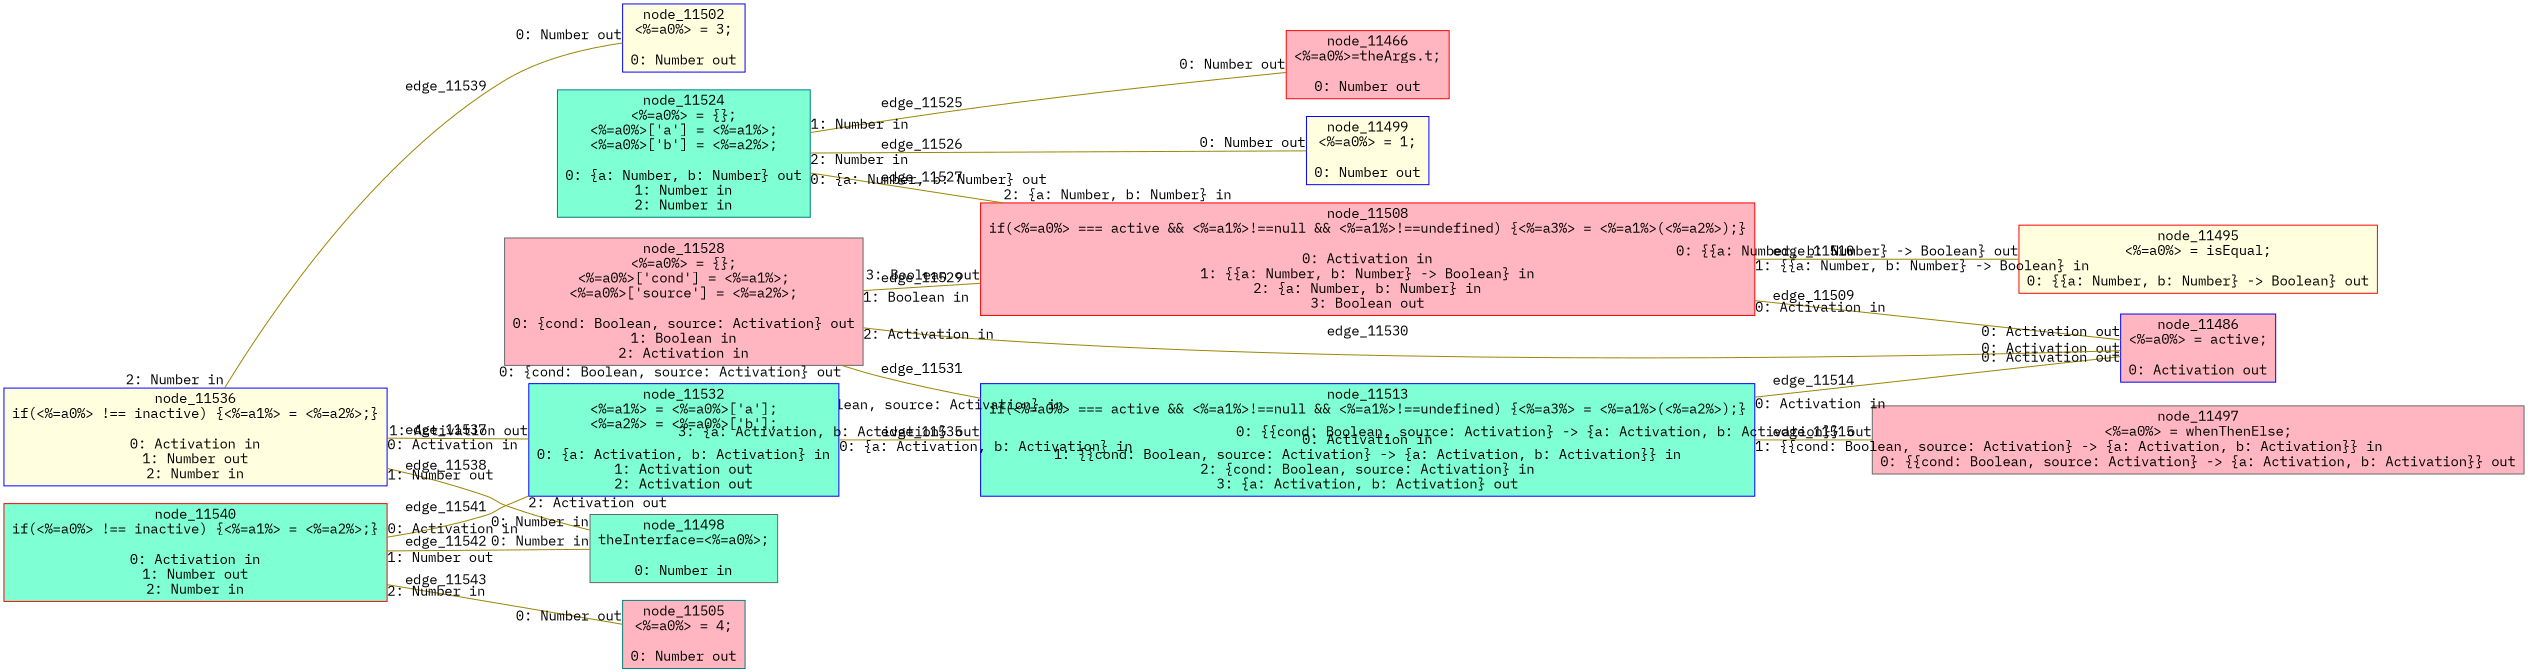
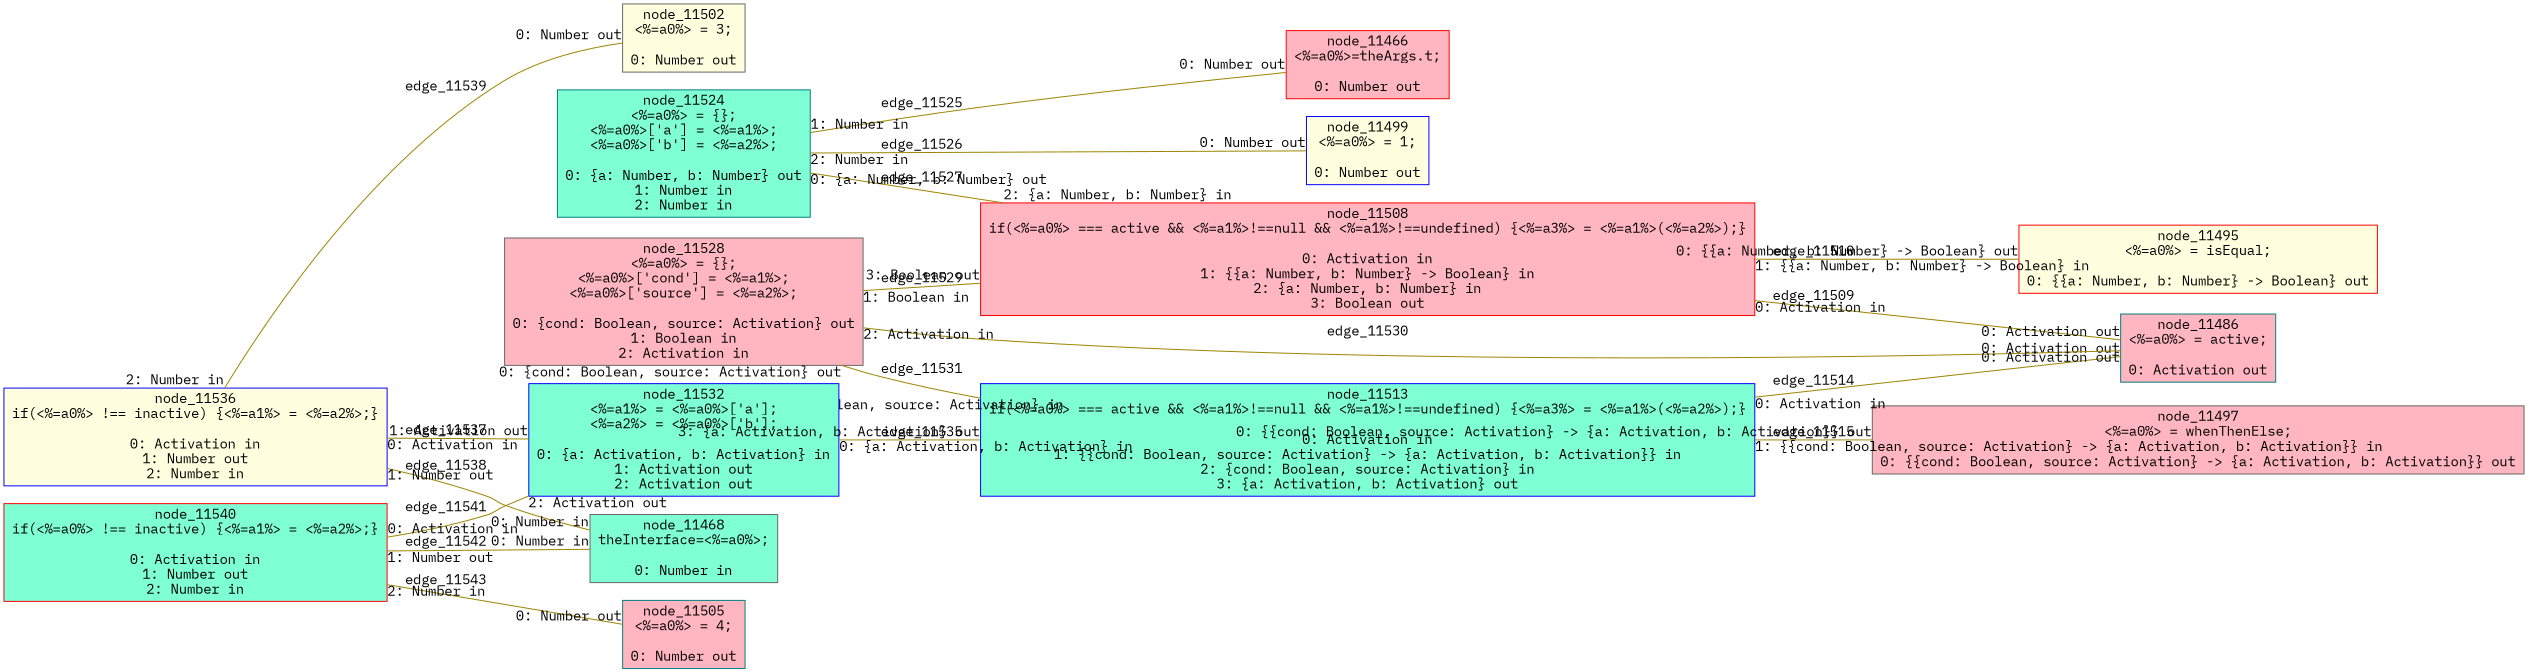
(684, 38) -> (684, 38)
(2198, 348) -> (2198, 348)
(684, 549) -> (684, 549)
